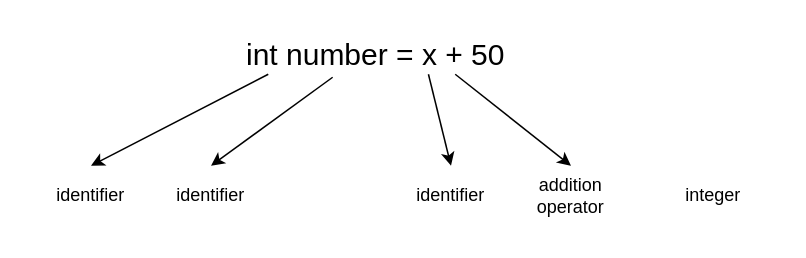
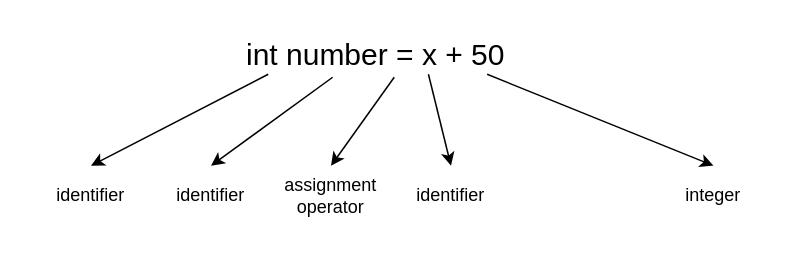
none -> (365, 117)
(509, 117) -> none
none -> (596, 118)
none -> (331, 196)
(571, 196) -> none
